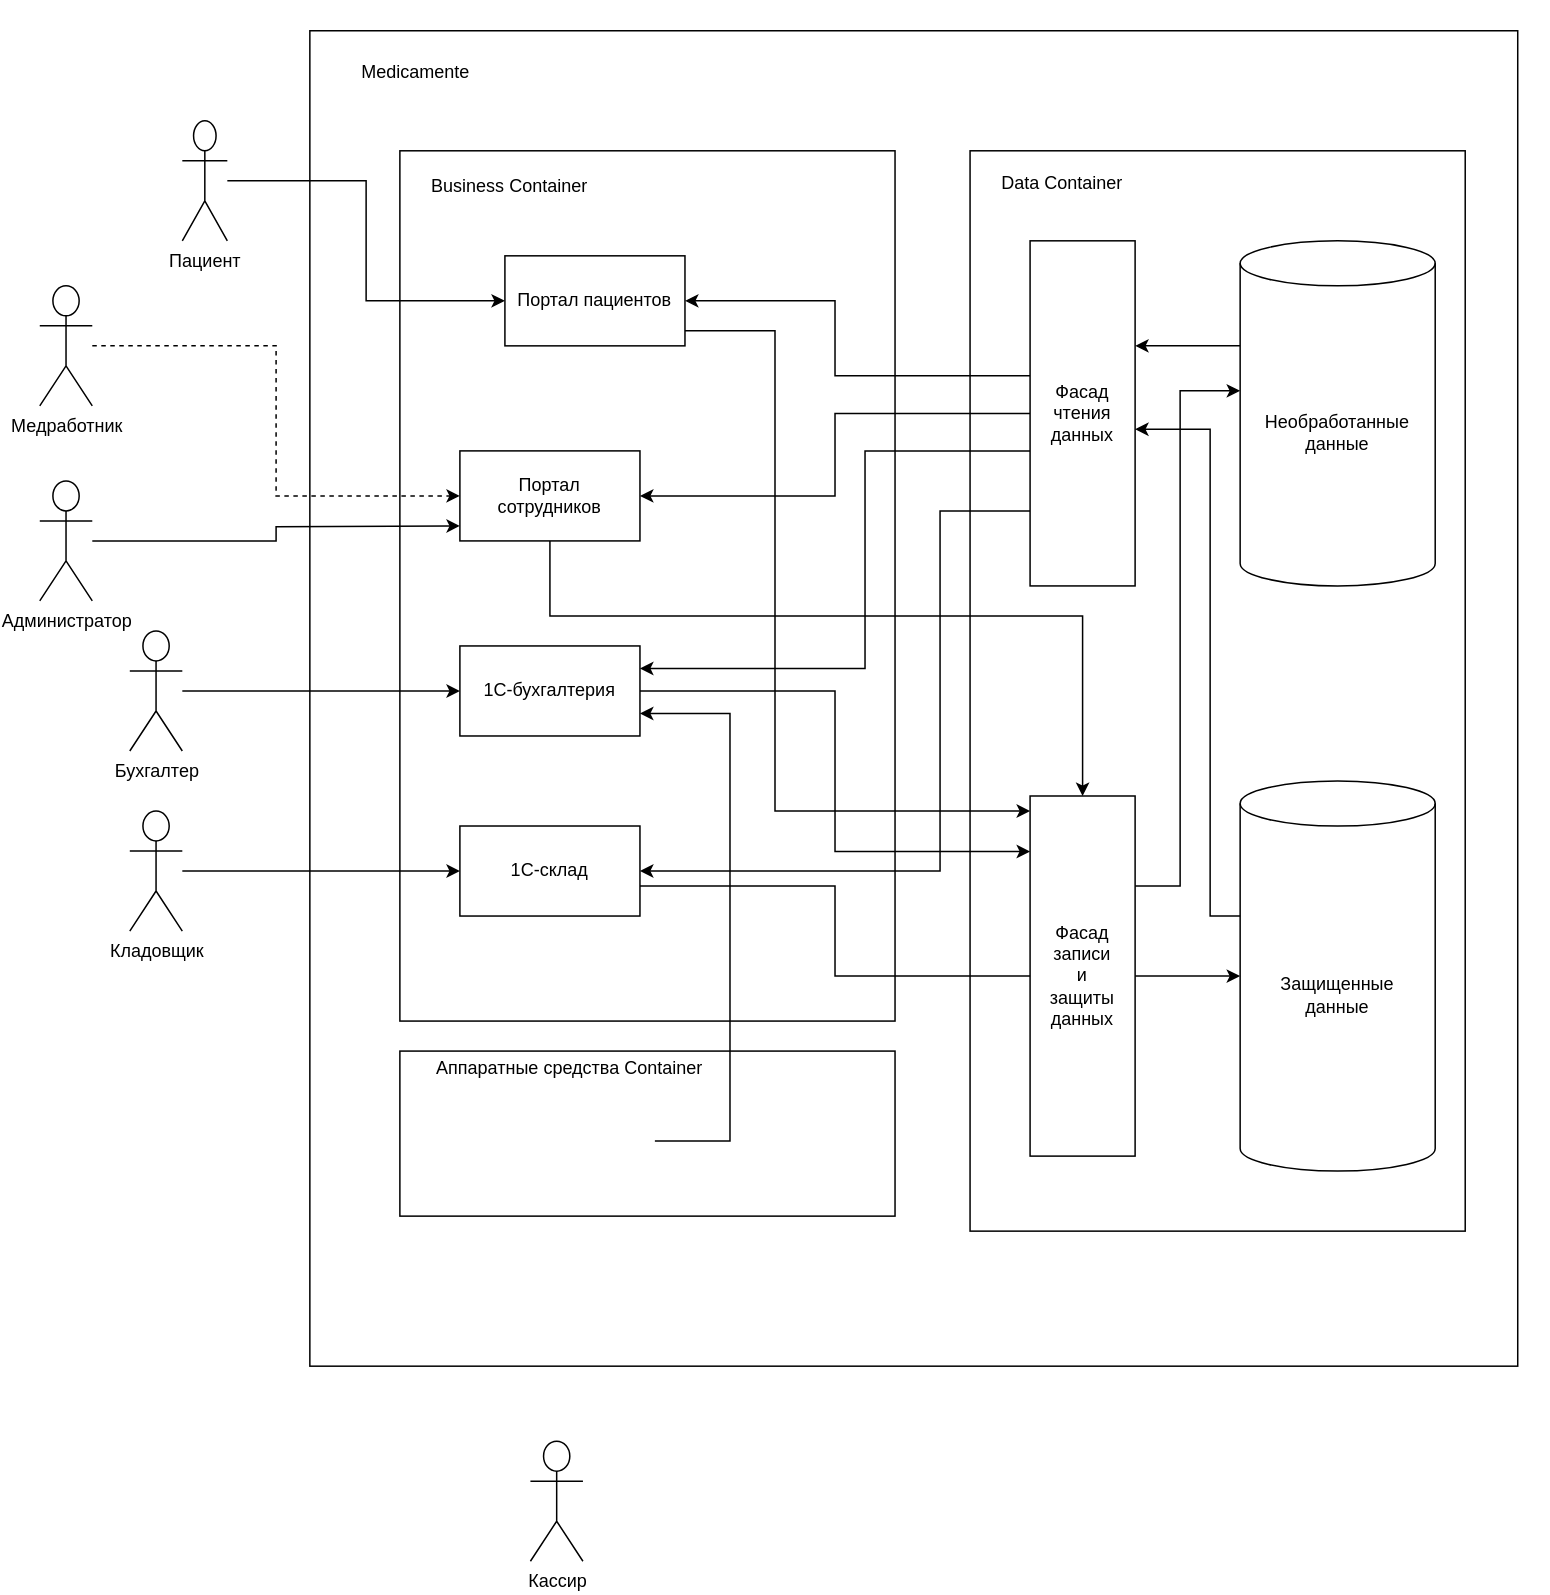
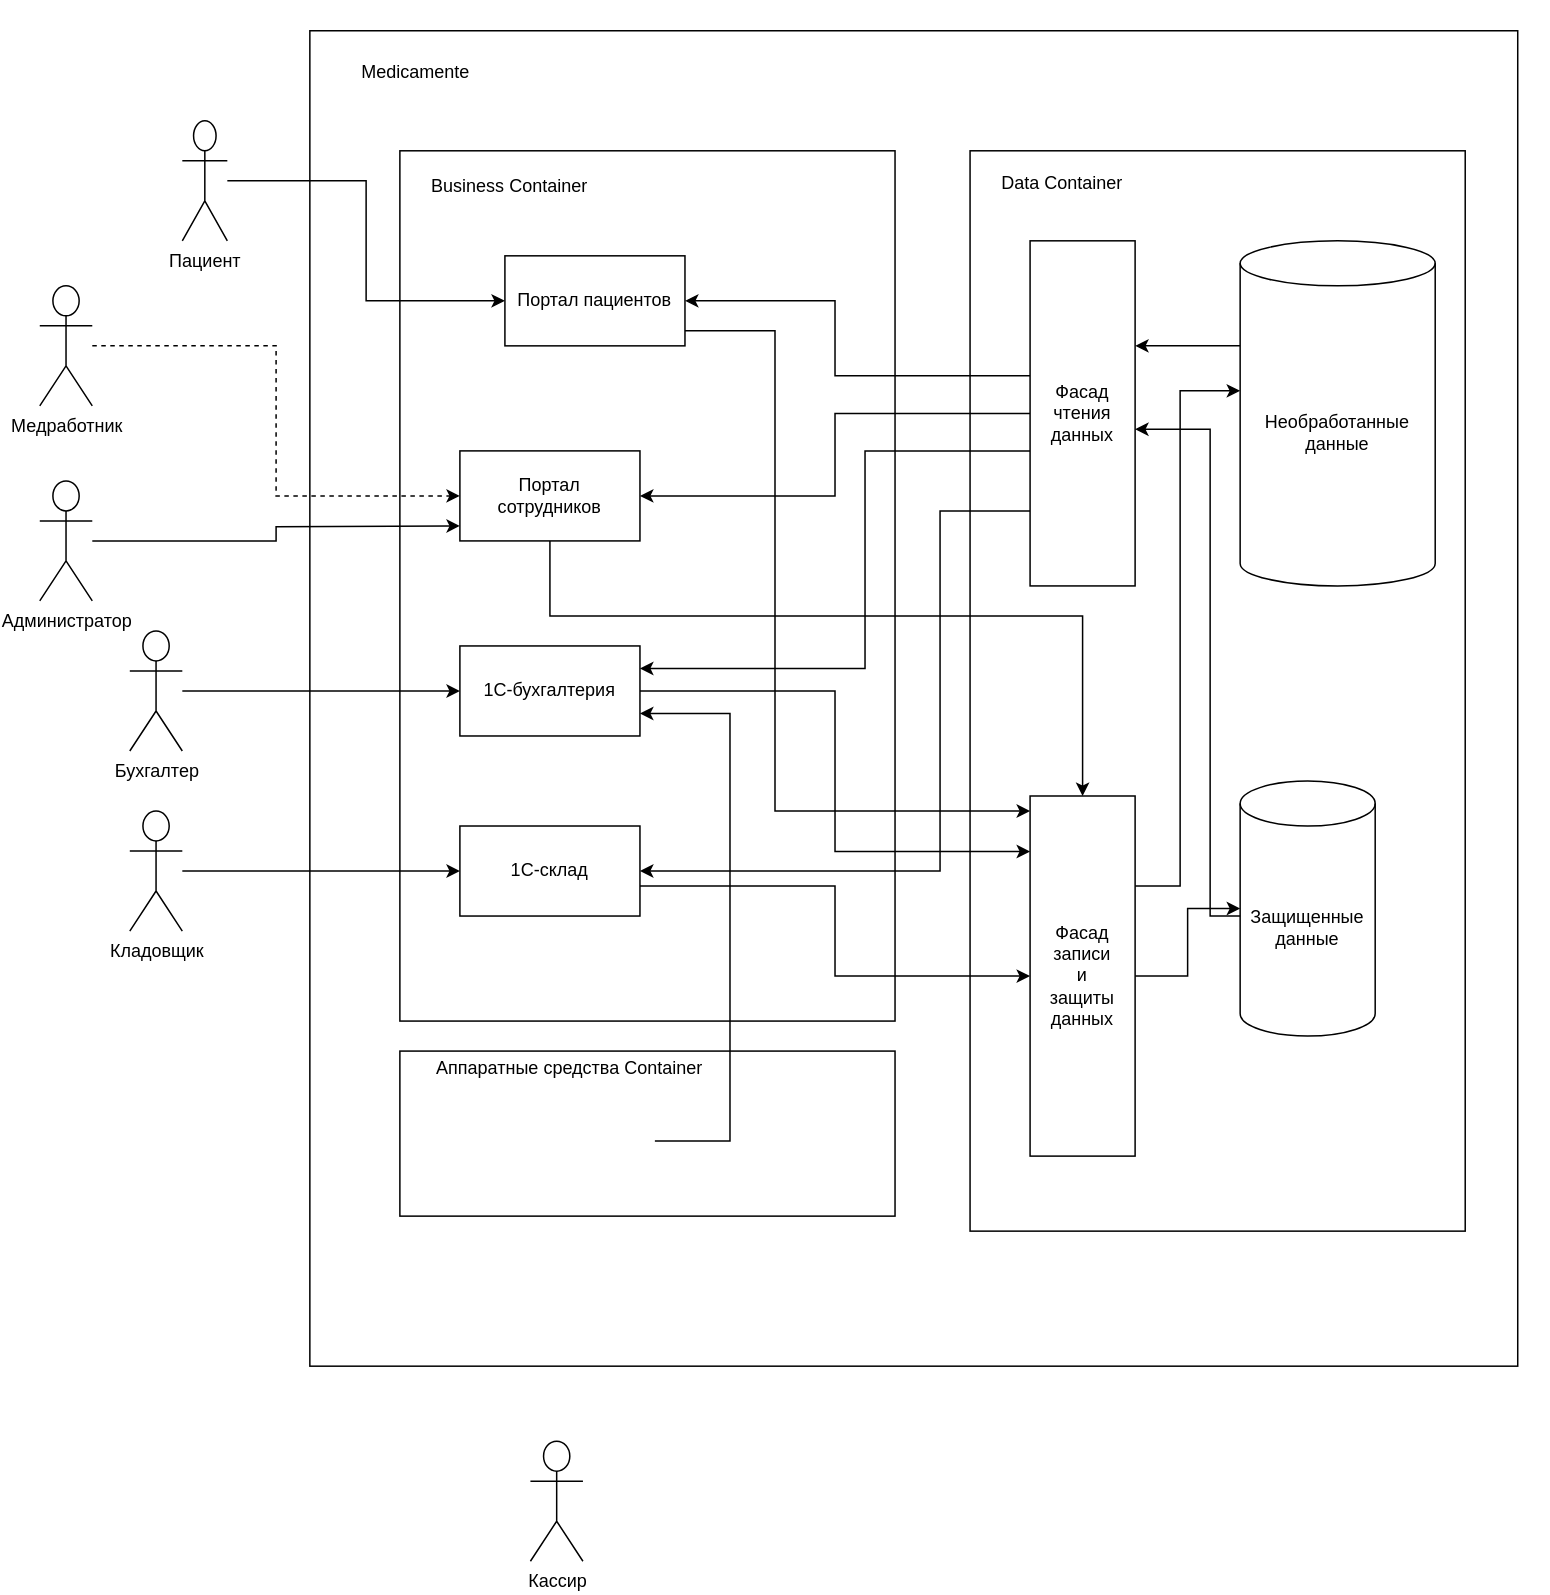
(1022, 976) -> (1018, 976)
(1337, 976) -> (1307, 908)
